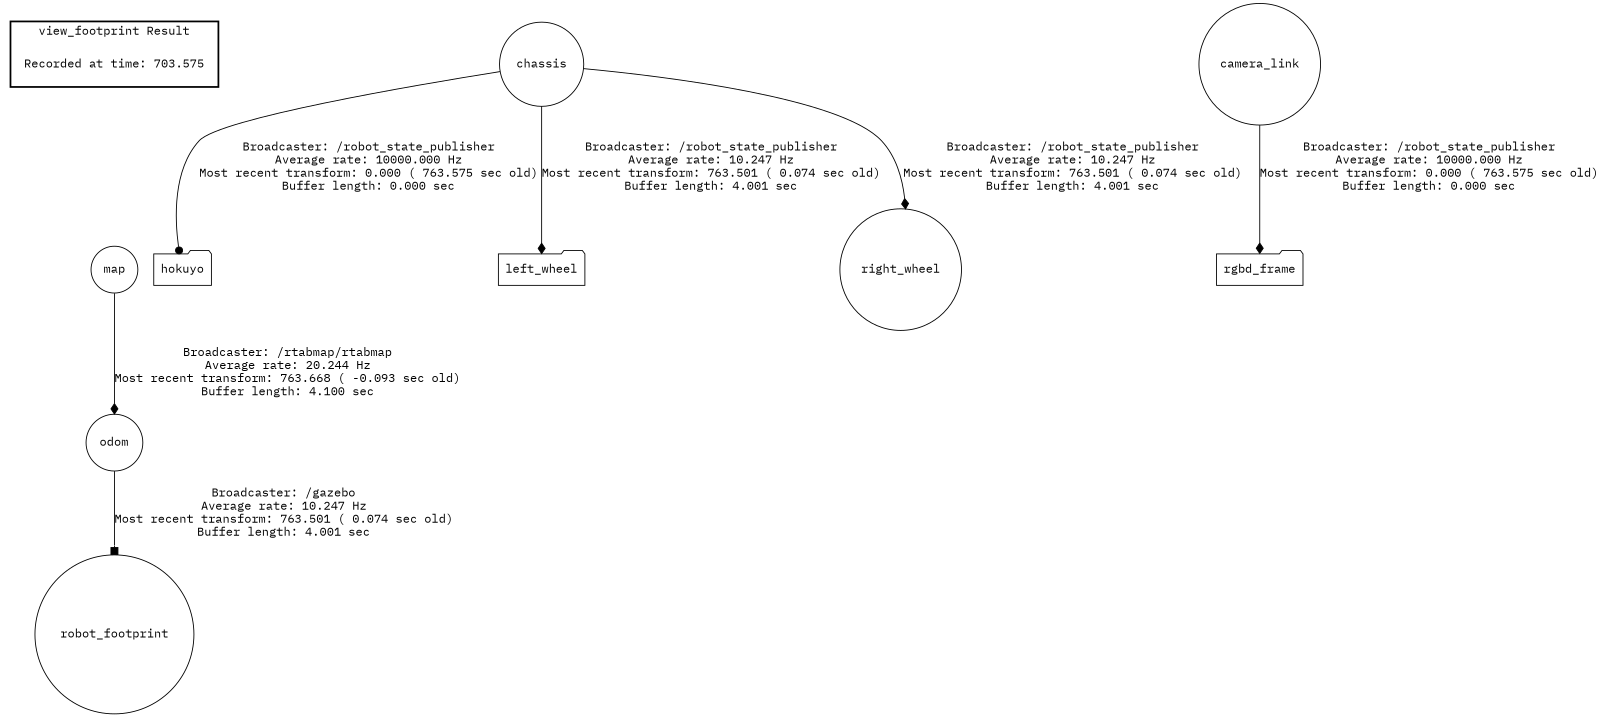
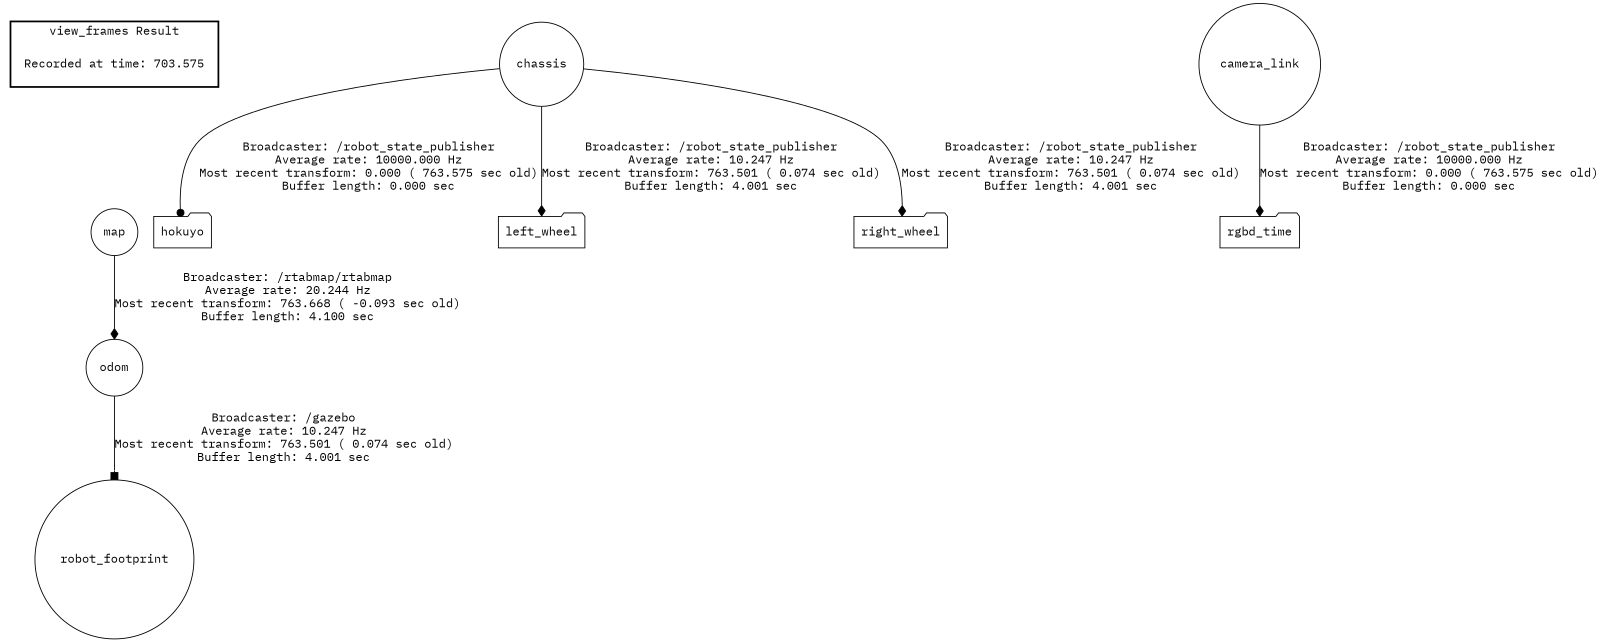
(114, 31) -> (114, 31)
(901, 270) -> (901, 232)
(1260, 270) -> (1260, 232)
